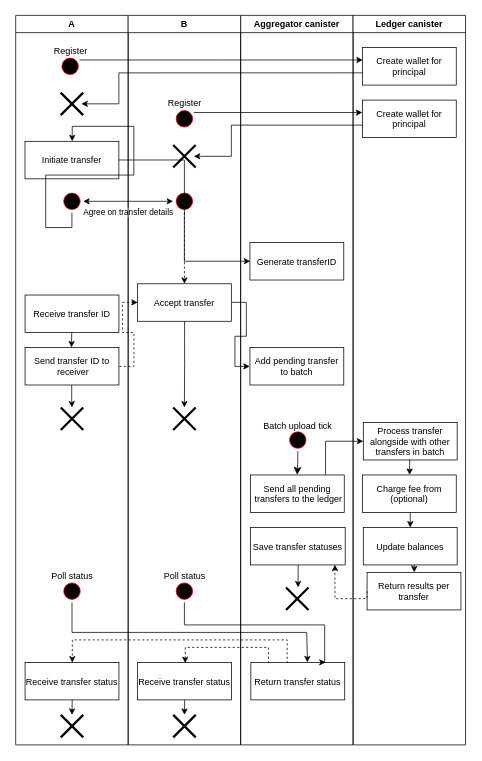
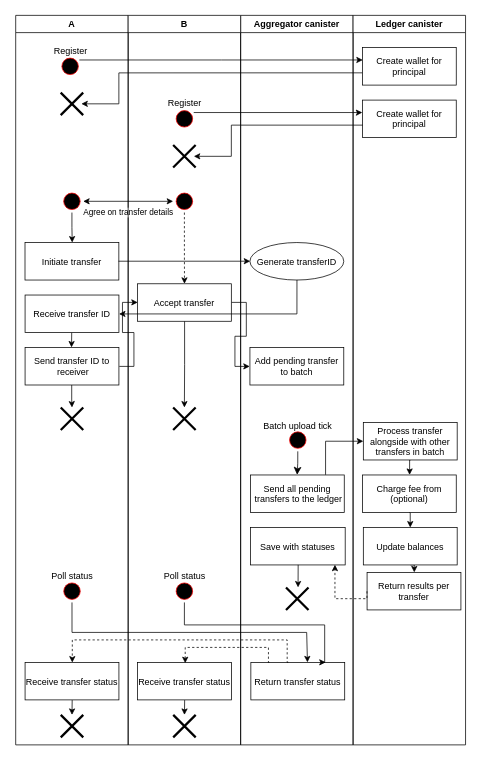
(72, 160) -> (72, 261)
(297, 261) -> (297, 261)
none -> (297, 314)
(122, 320) -> (122, 320)
(297, 547) -> (297, 547)
